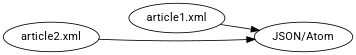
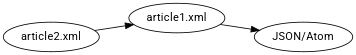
(173, 41) -> (110, 28)
